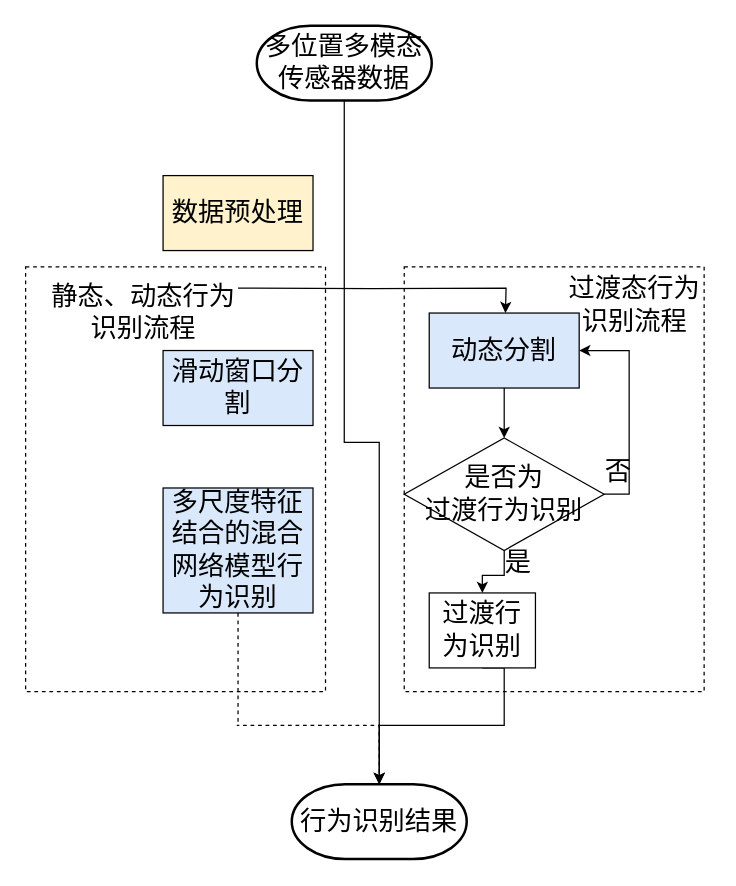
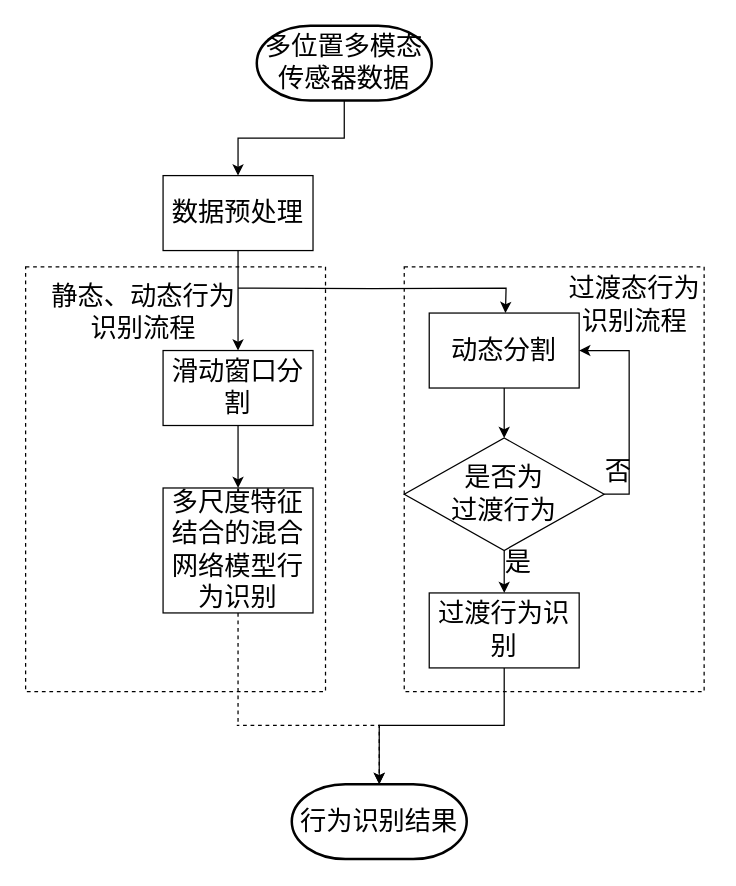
(238, 213) -> (238, 213)
none -> (238, 297)
(504, 351) -> (504, 351)
(238, 388) -> (238, 388)
(347, 443) -> (278, 138)
none -> (238, 453)
(504, 494) -> (504, 494)
(238, 551) -> (238, 551)
(483, 631) -> (504, 631)
